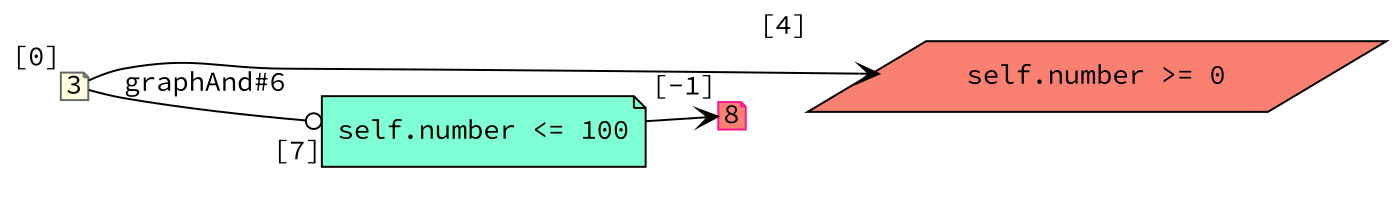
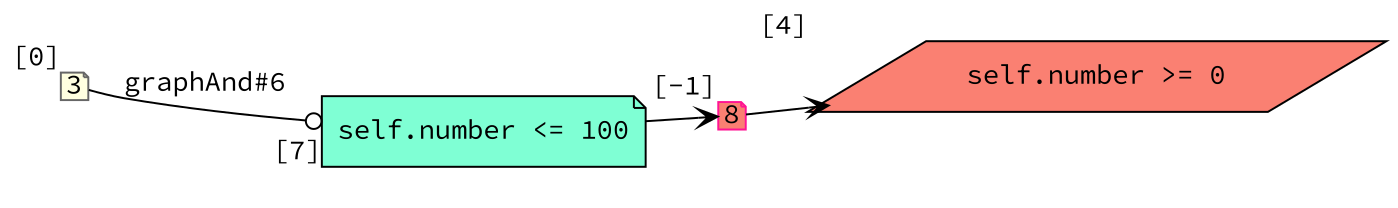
(473, 70) -> (777, 111)
